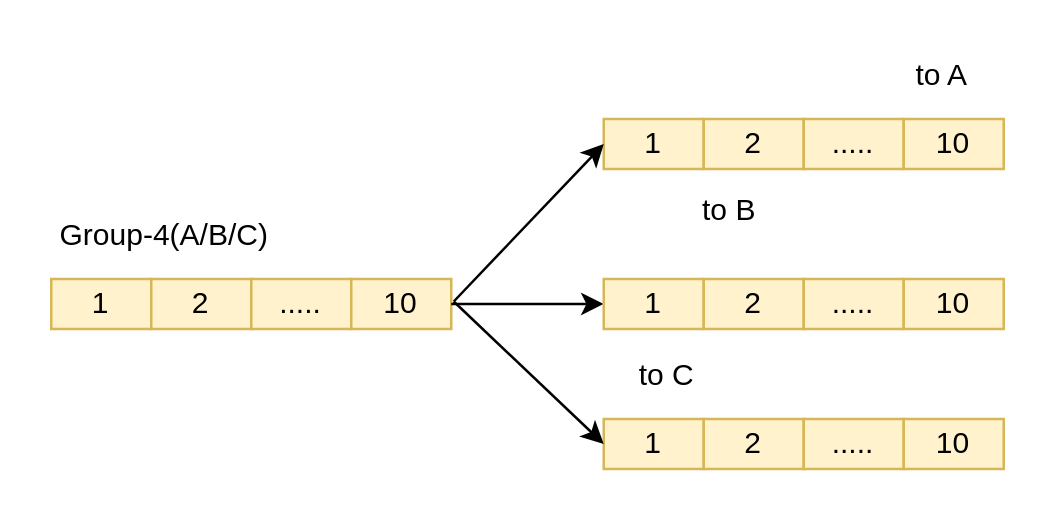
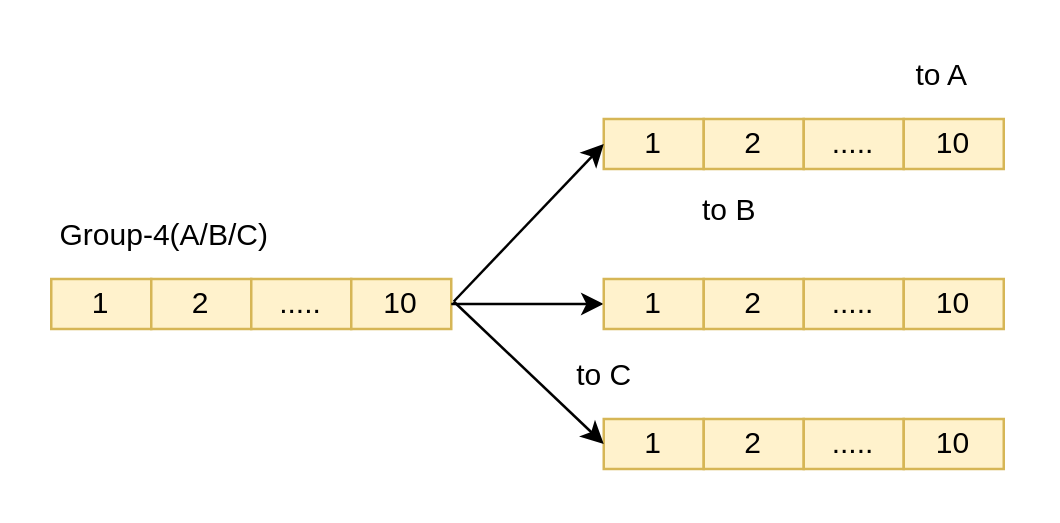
(668, 376) -> (605, 376)
